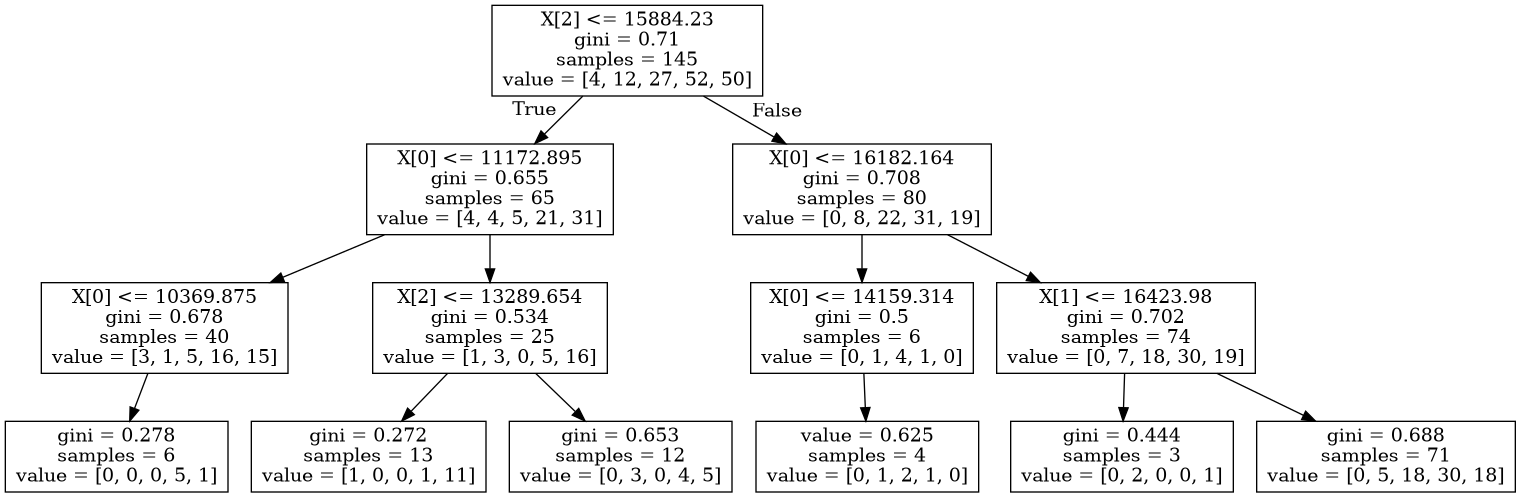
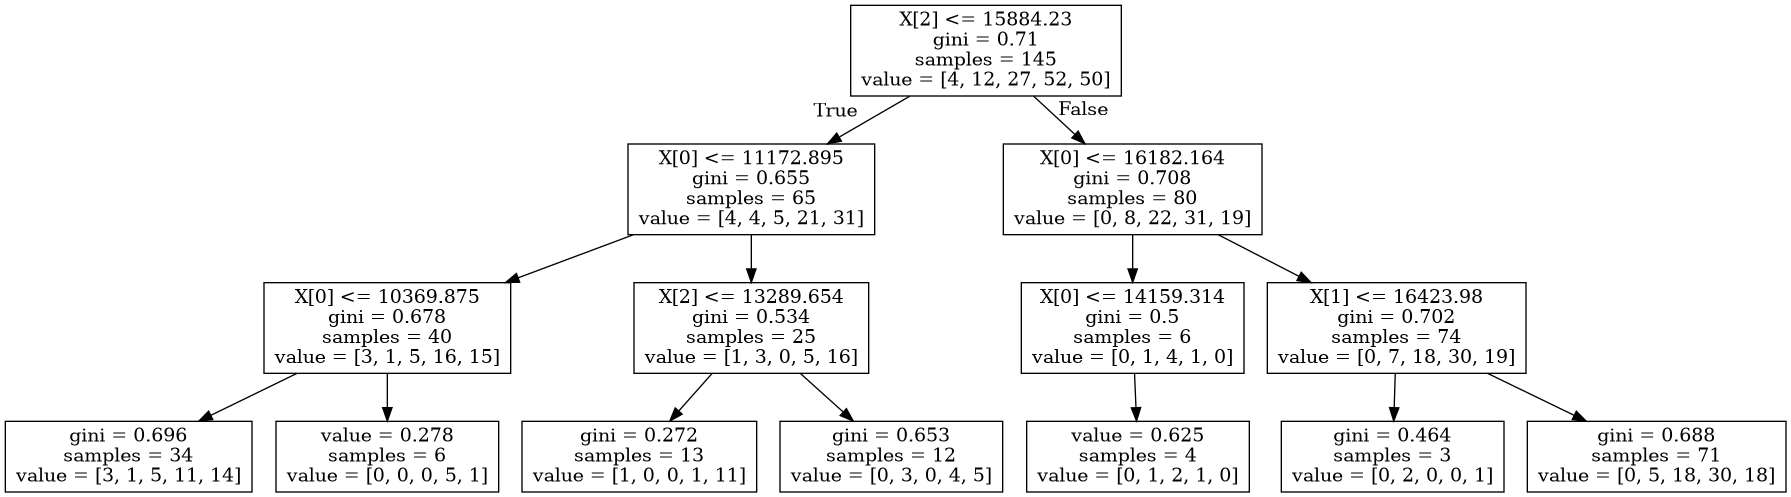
(117, 457) -> (387, 457)
none -> (129, 457)
(1122, 457) -> (1393, 457)
